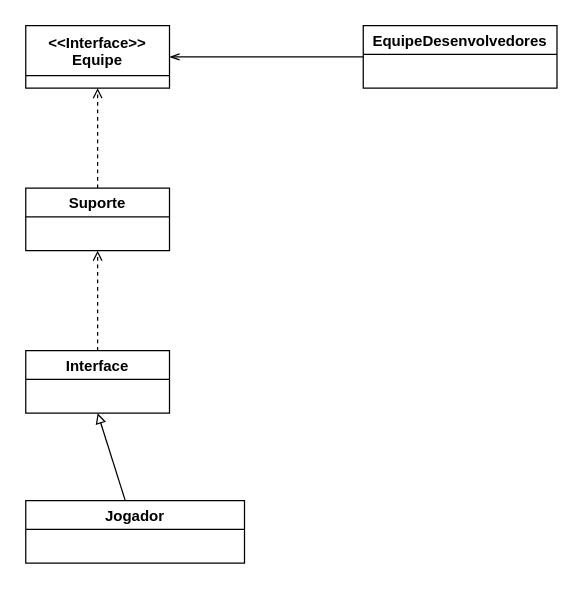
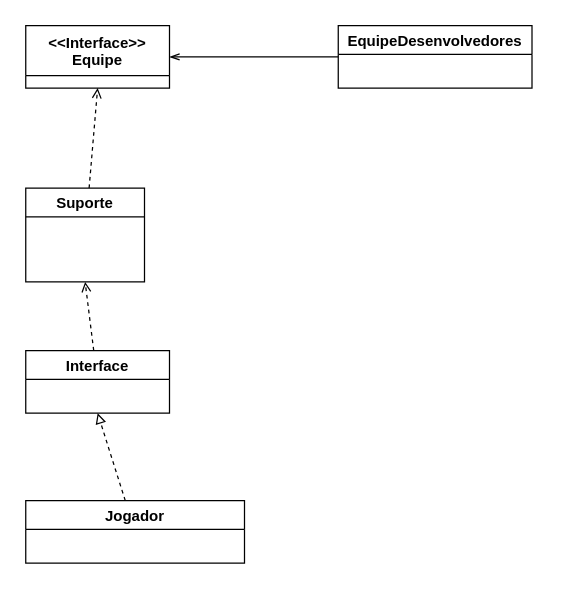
(460, 57) -> (435, 57)
(98, 219) -> (85, 235)
(112, 460) -> (112, 460)
